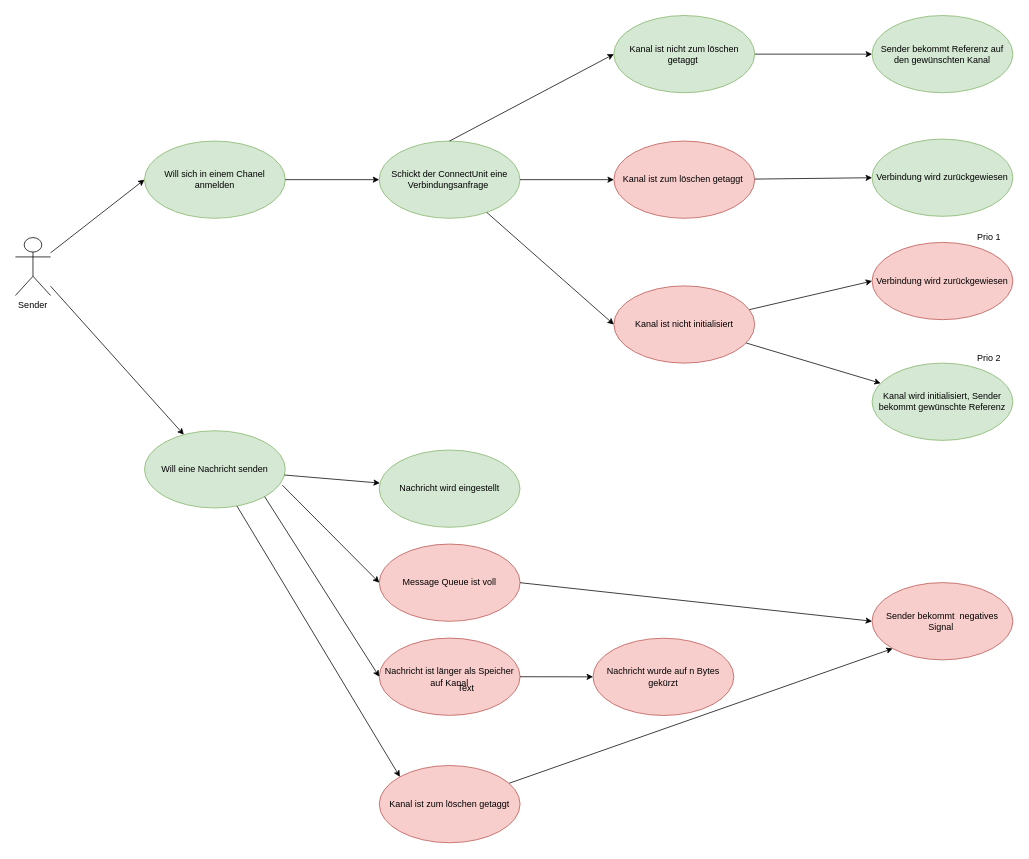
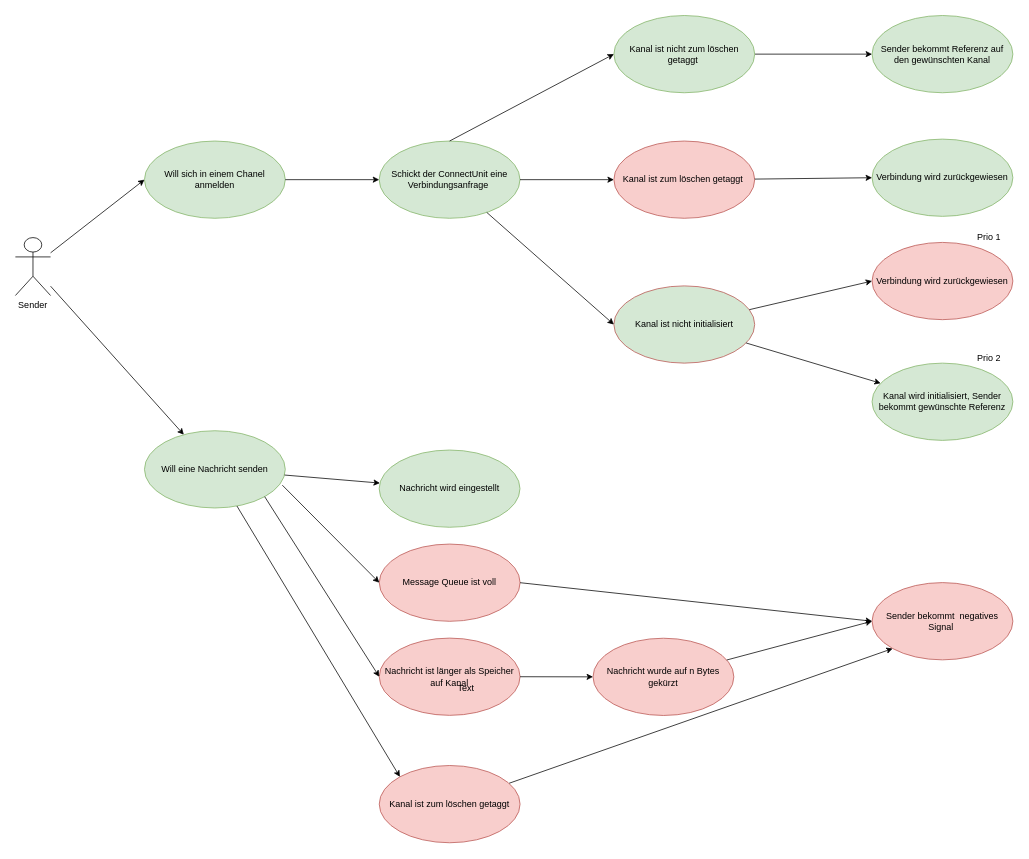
(684, 324) -> (684, 324)
none -> (797, 641)
